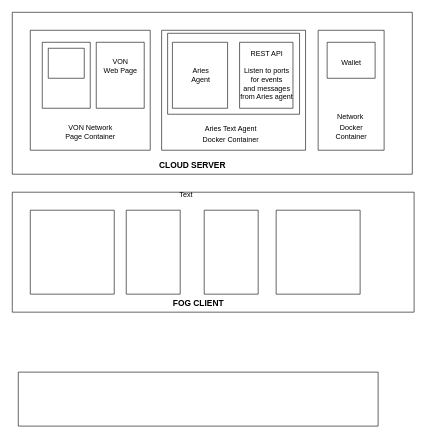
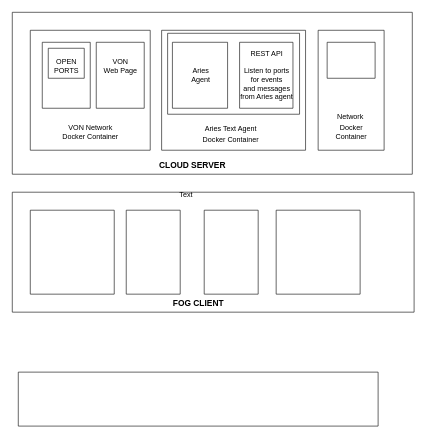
(351, 63) -> none
none -> (66, 66)
(91, 132) -> (91, 132)
